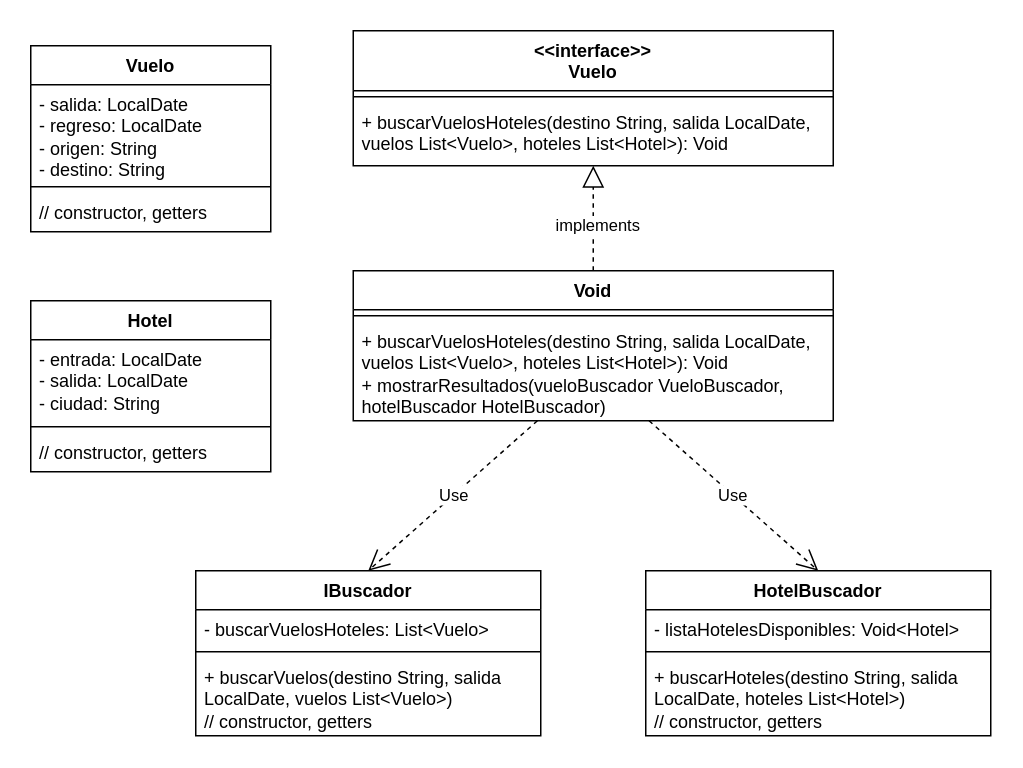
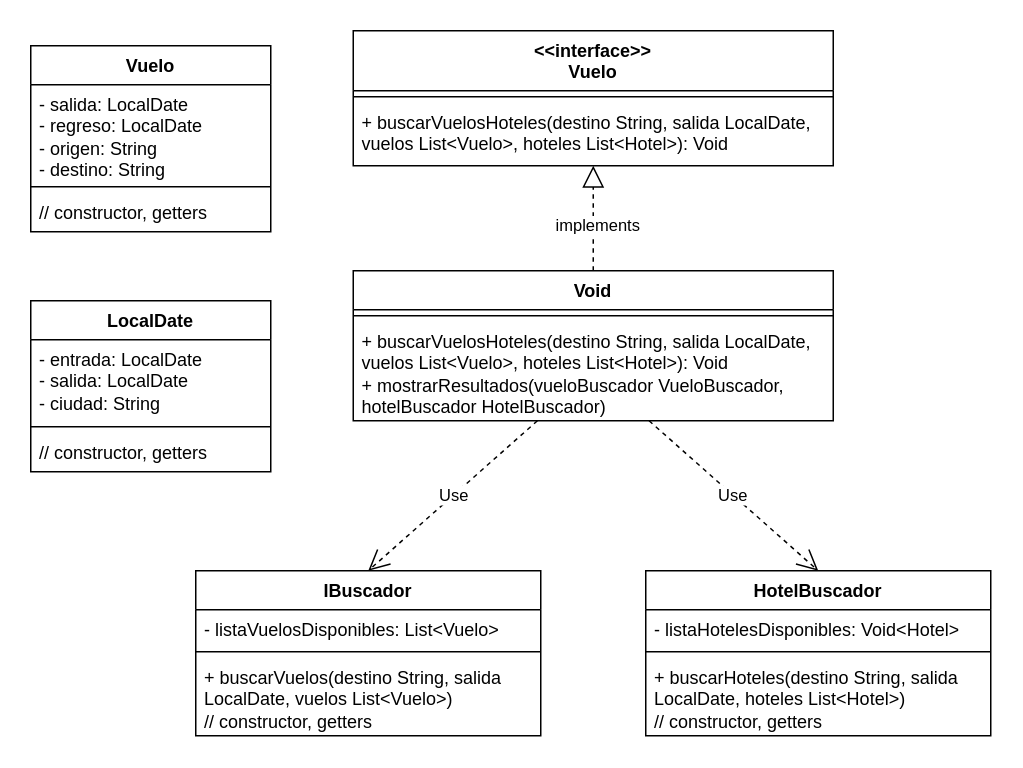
(151, 322) -> (151, 322)
(360, 631) -> (365, 631)
